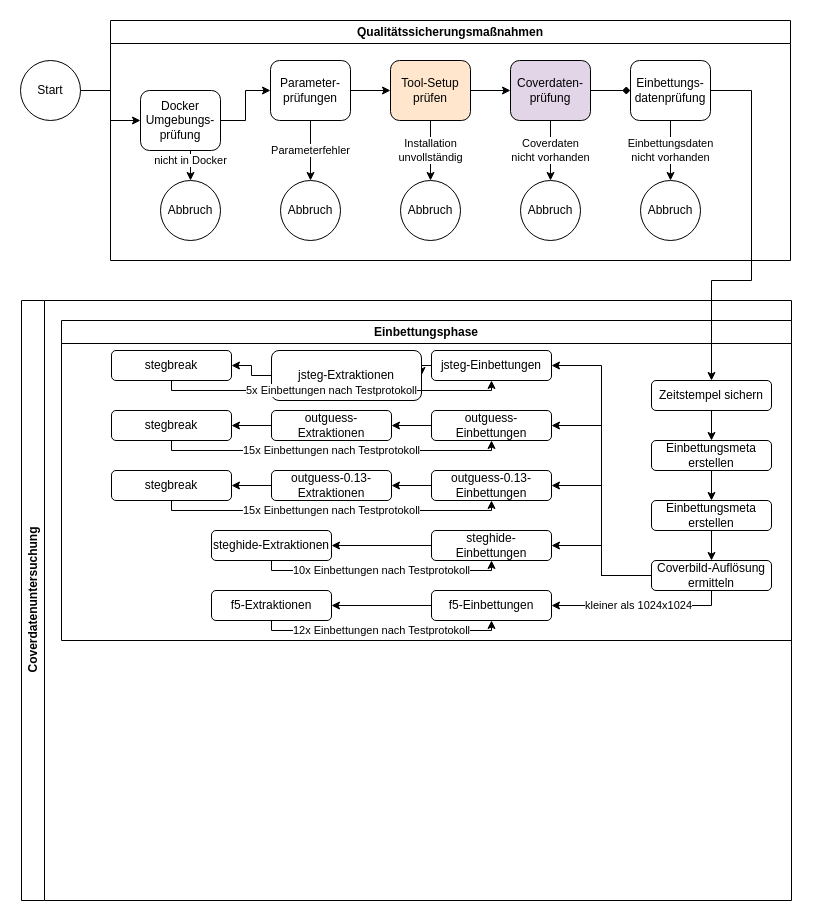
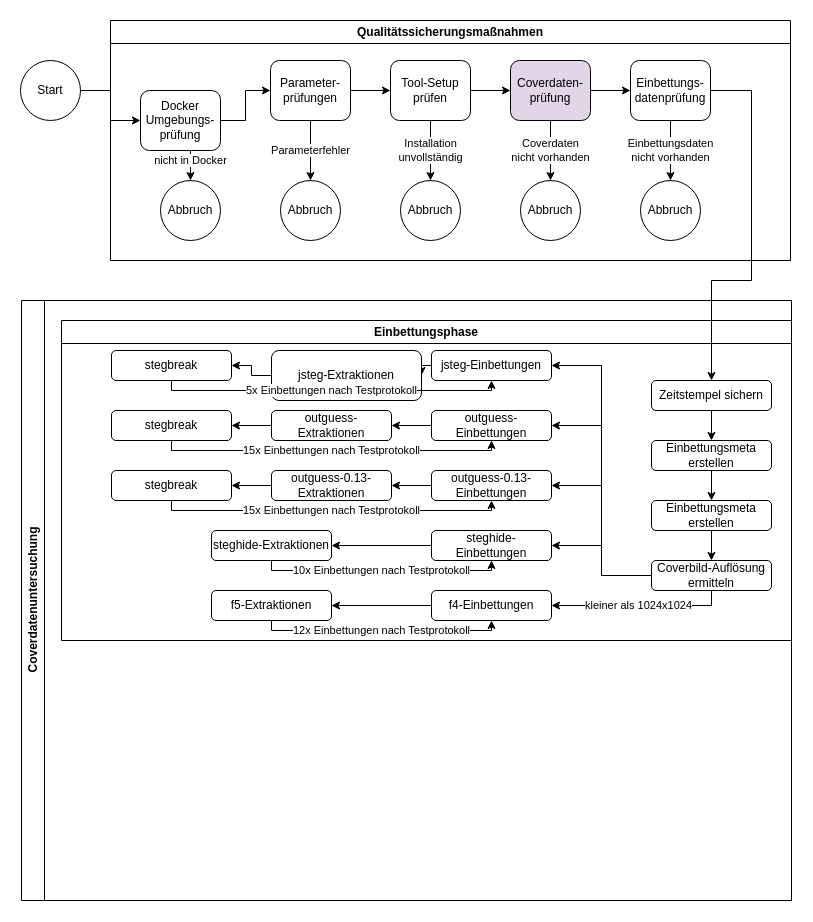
(431, 91) -> (431, 91)
(622, 91) -> (622, 91)
(492, 606) -> (492, 606)
